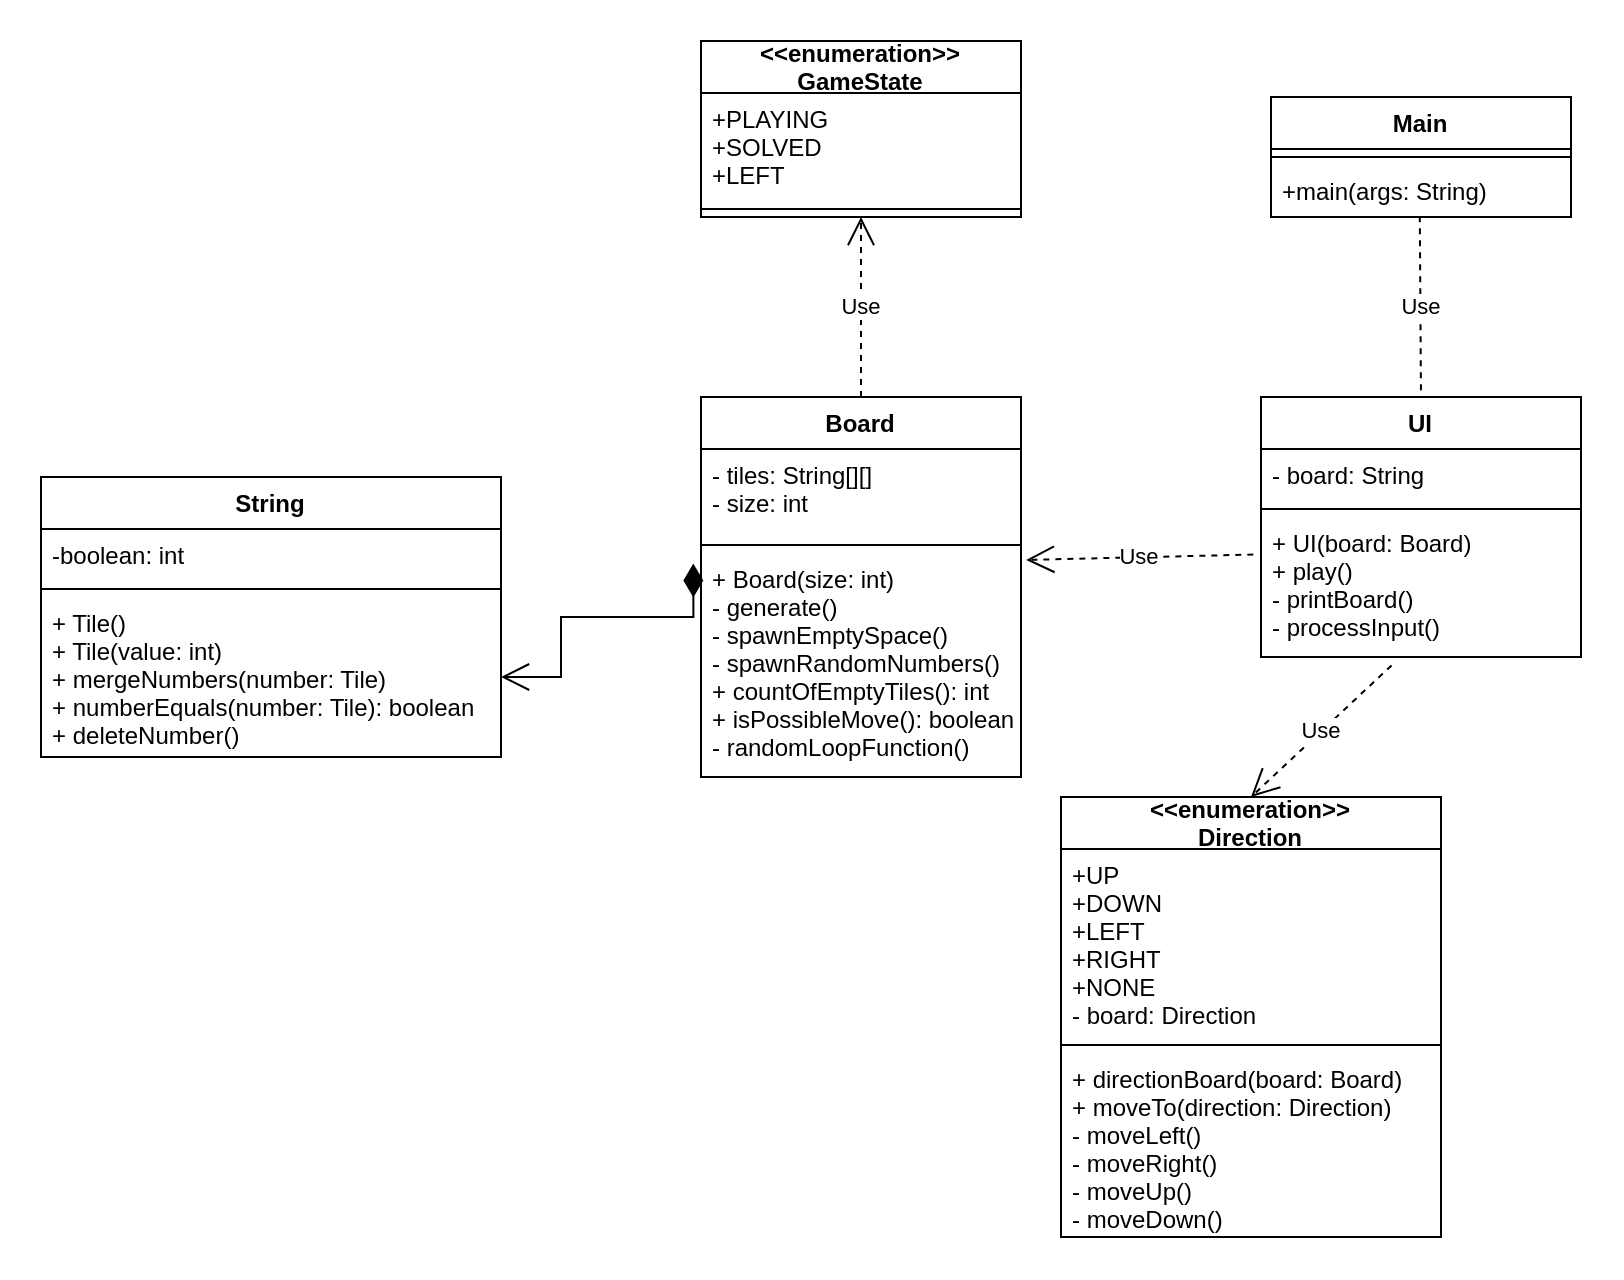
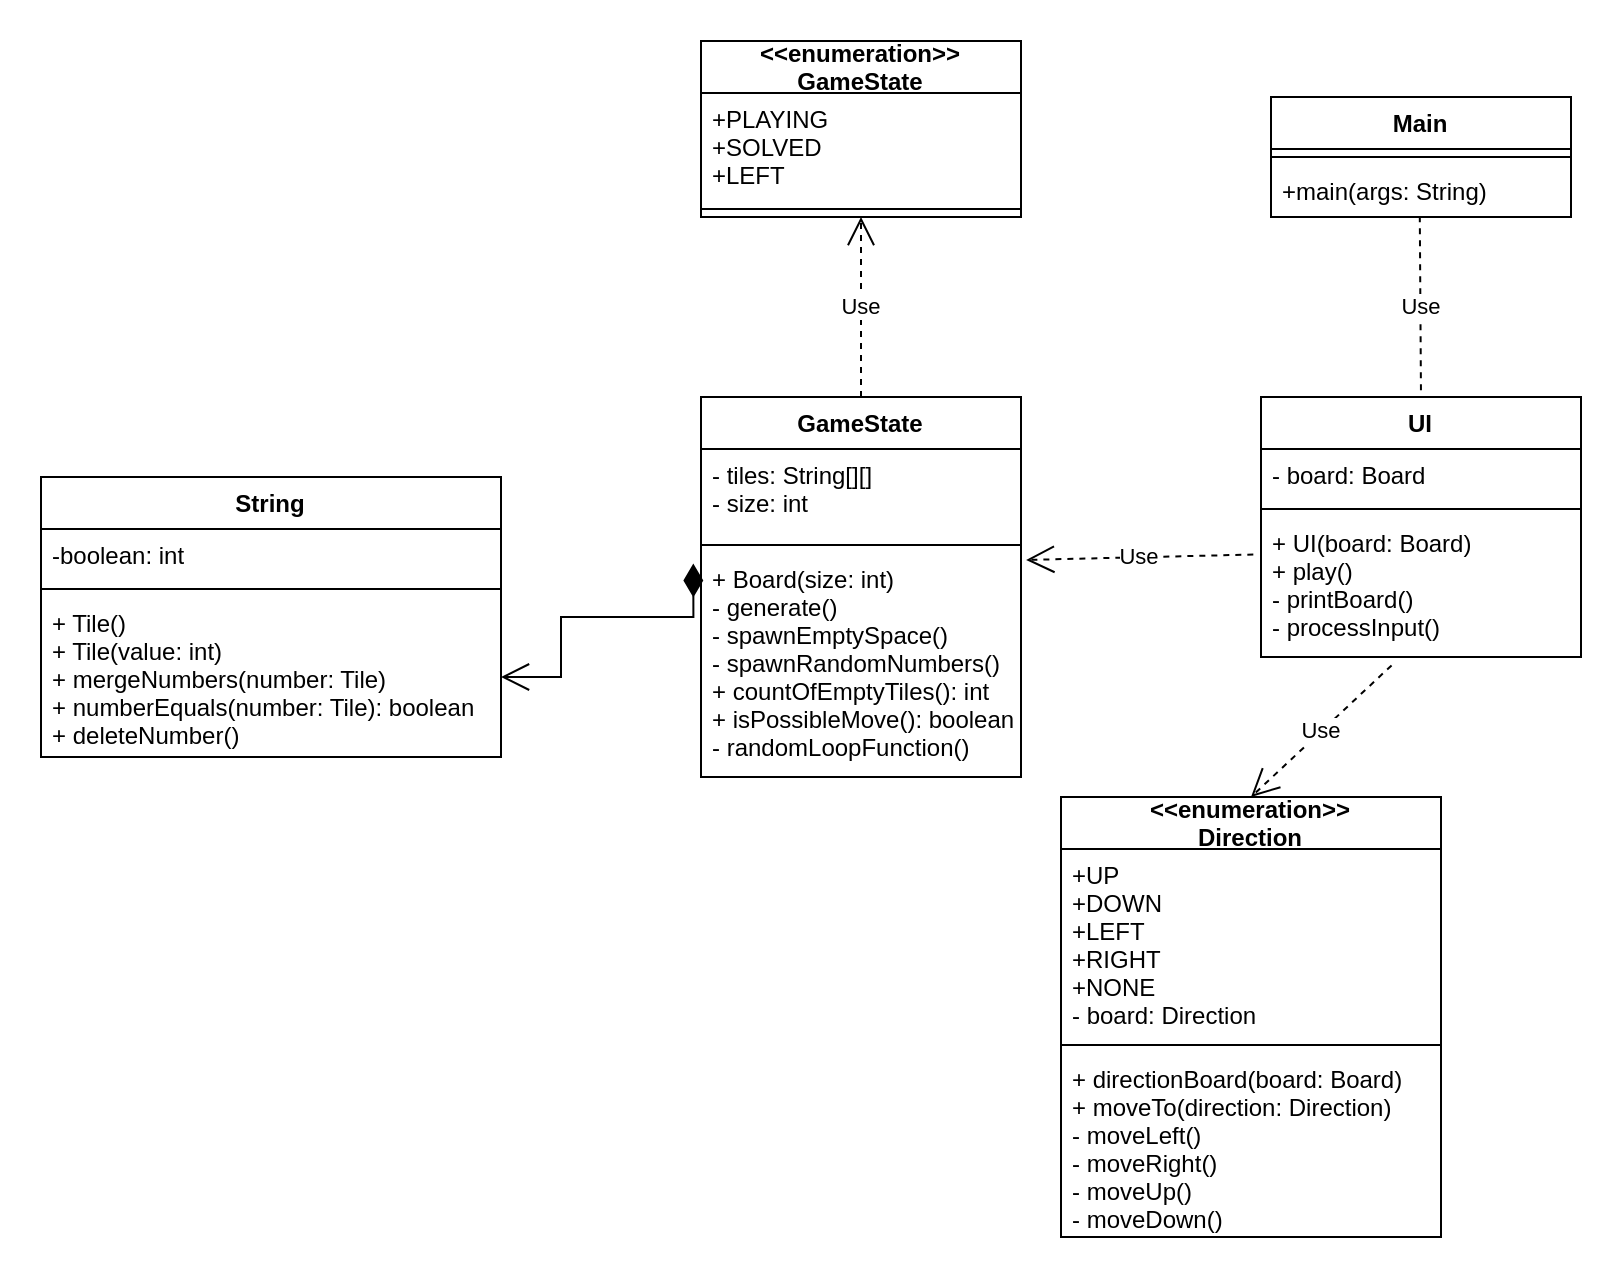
(860, 424) -> (860, 424)
(1360, 476) -> (1357, 476)
